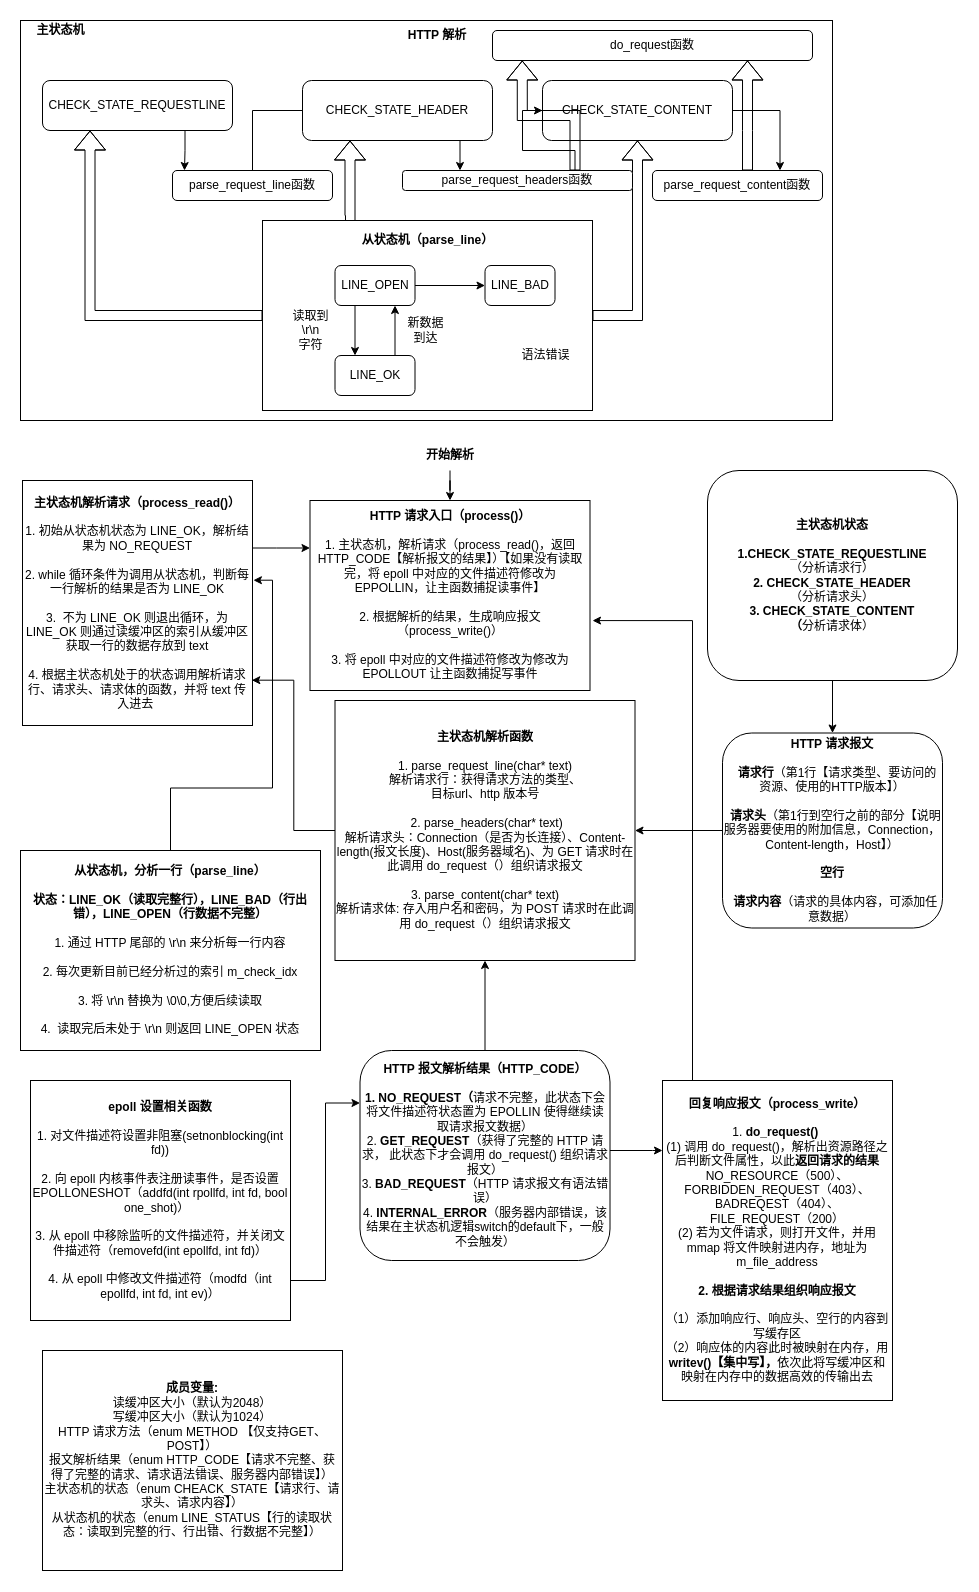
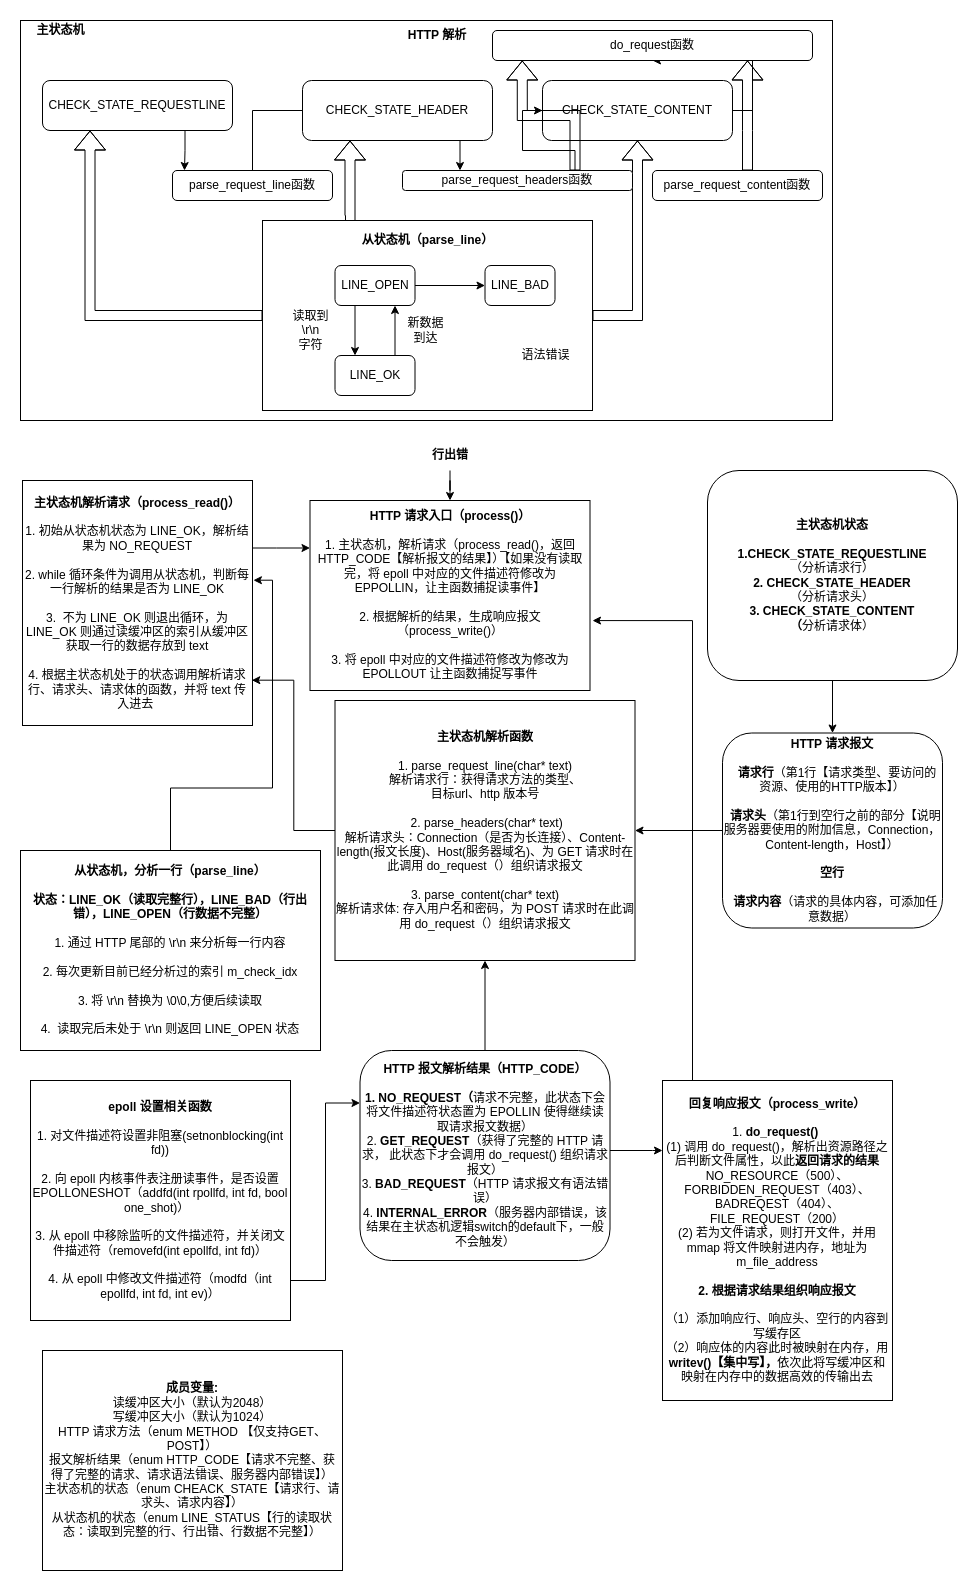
(780, 124) -> (753, 70)
(451, 456) -> (451, 456)
